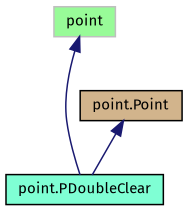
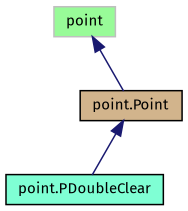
(66, 113) -> (112, 70)
